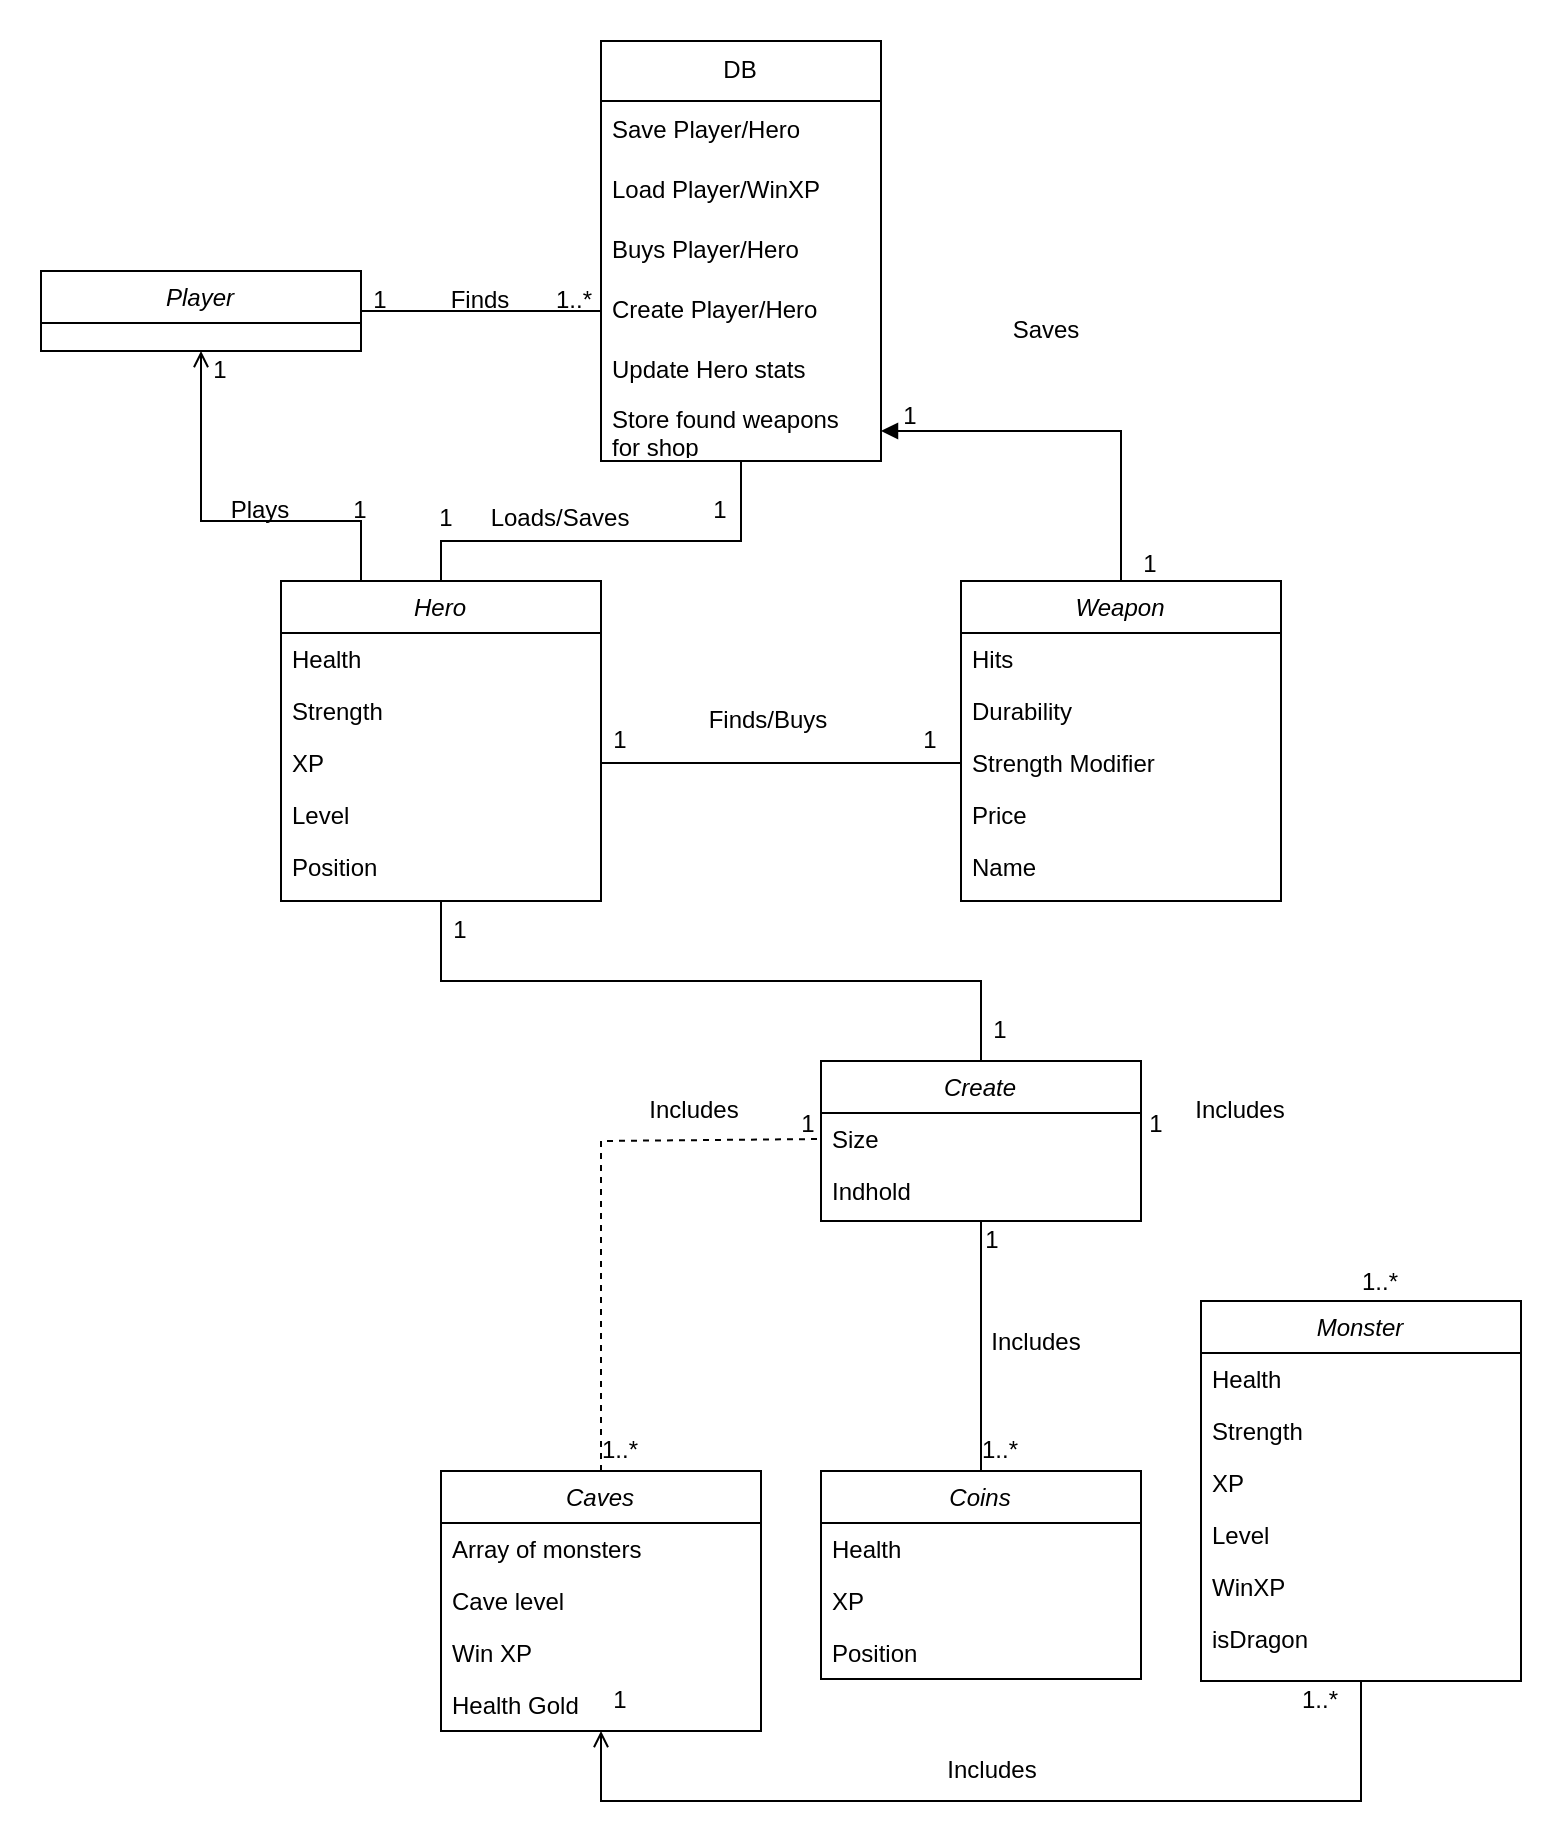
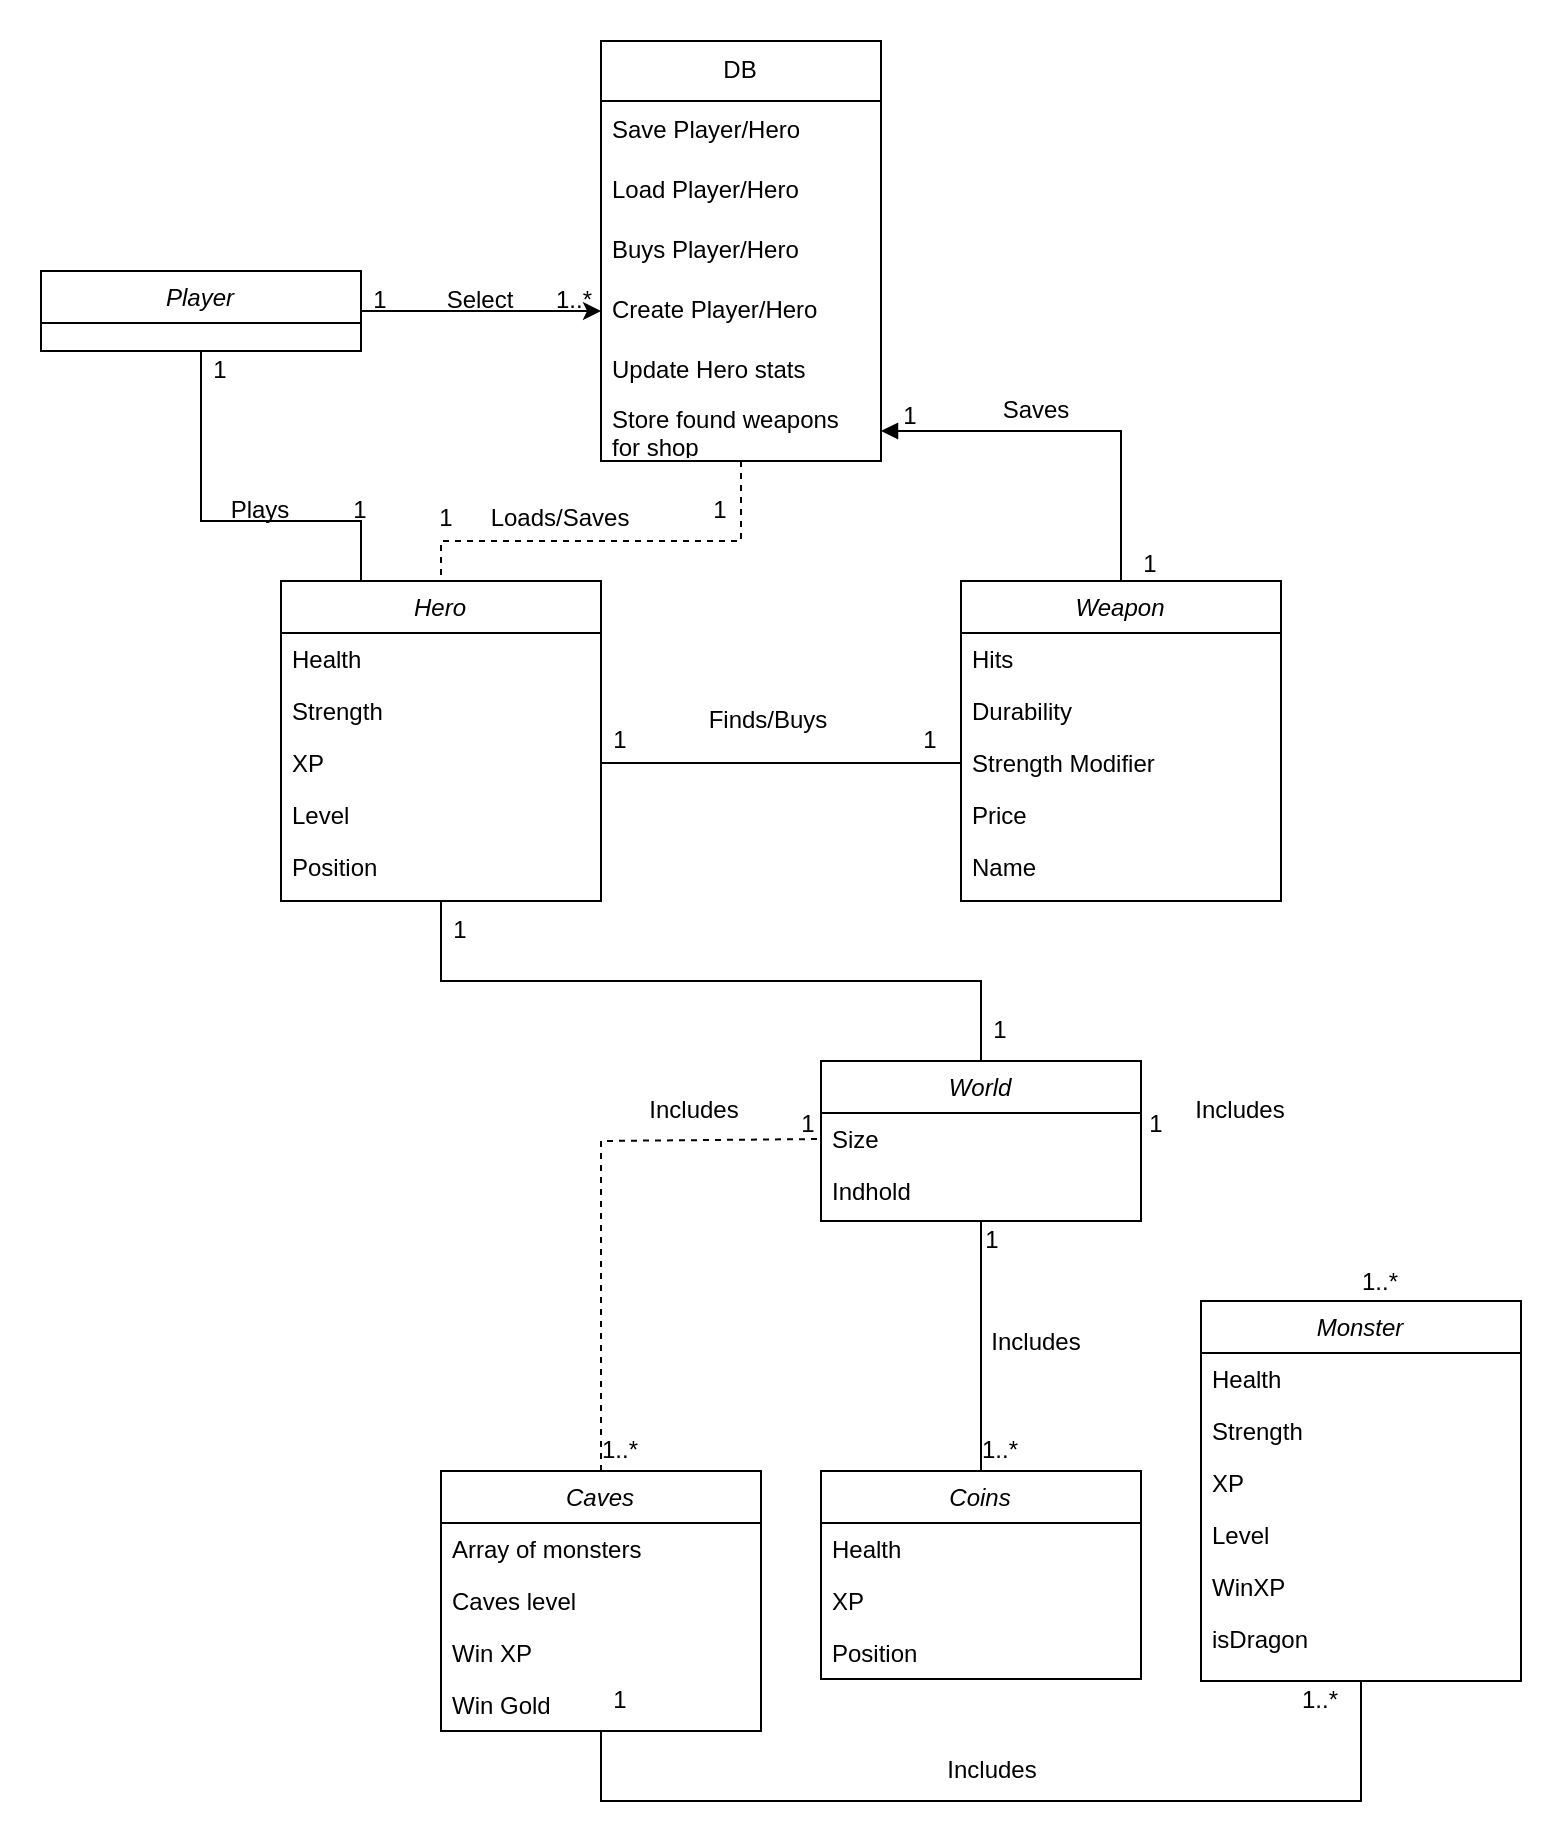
(718, 191) -> (714, 191)
(481, 301) -> (481, 301)
(591, 311) -> (586, 311)
(1047, 331) -> (1037, 411)
(201, 358) -> (201, 359)
(609, 541) -> (609, 541)
(980, 1088) -> (980, 1088)
(510, 1602) -> (517, 1602)
(517, 1706) -> (496, 1706)
(601, 1739) -> (601, 1739)
